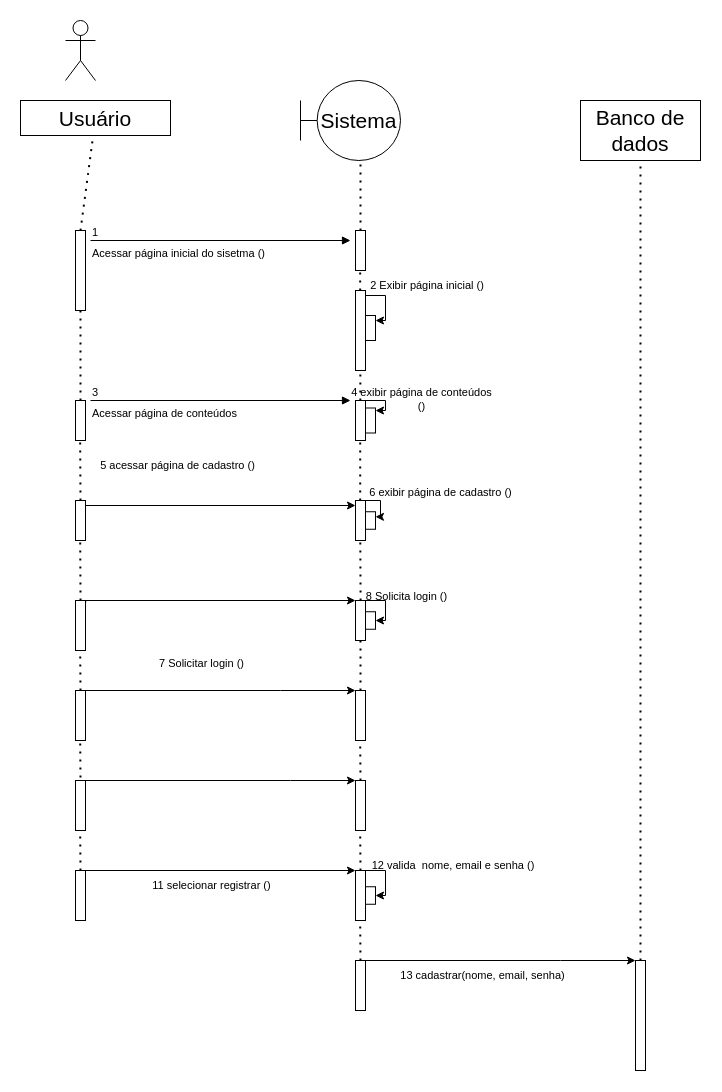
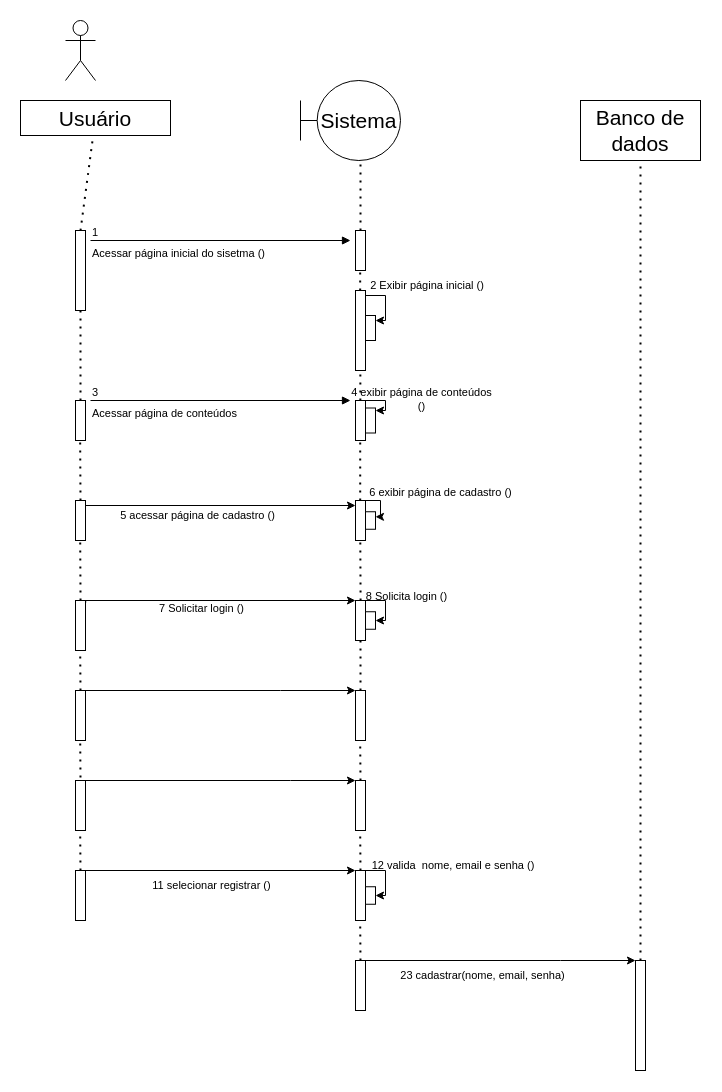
(178, 466) -> (198, 516)
(202, 664) -> (202, 609)
(483, 976) -> (483, 976)
